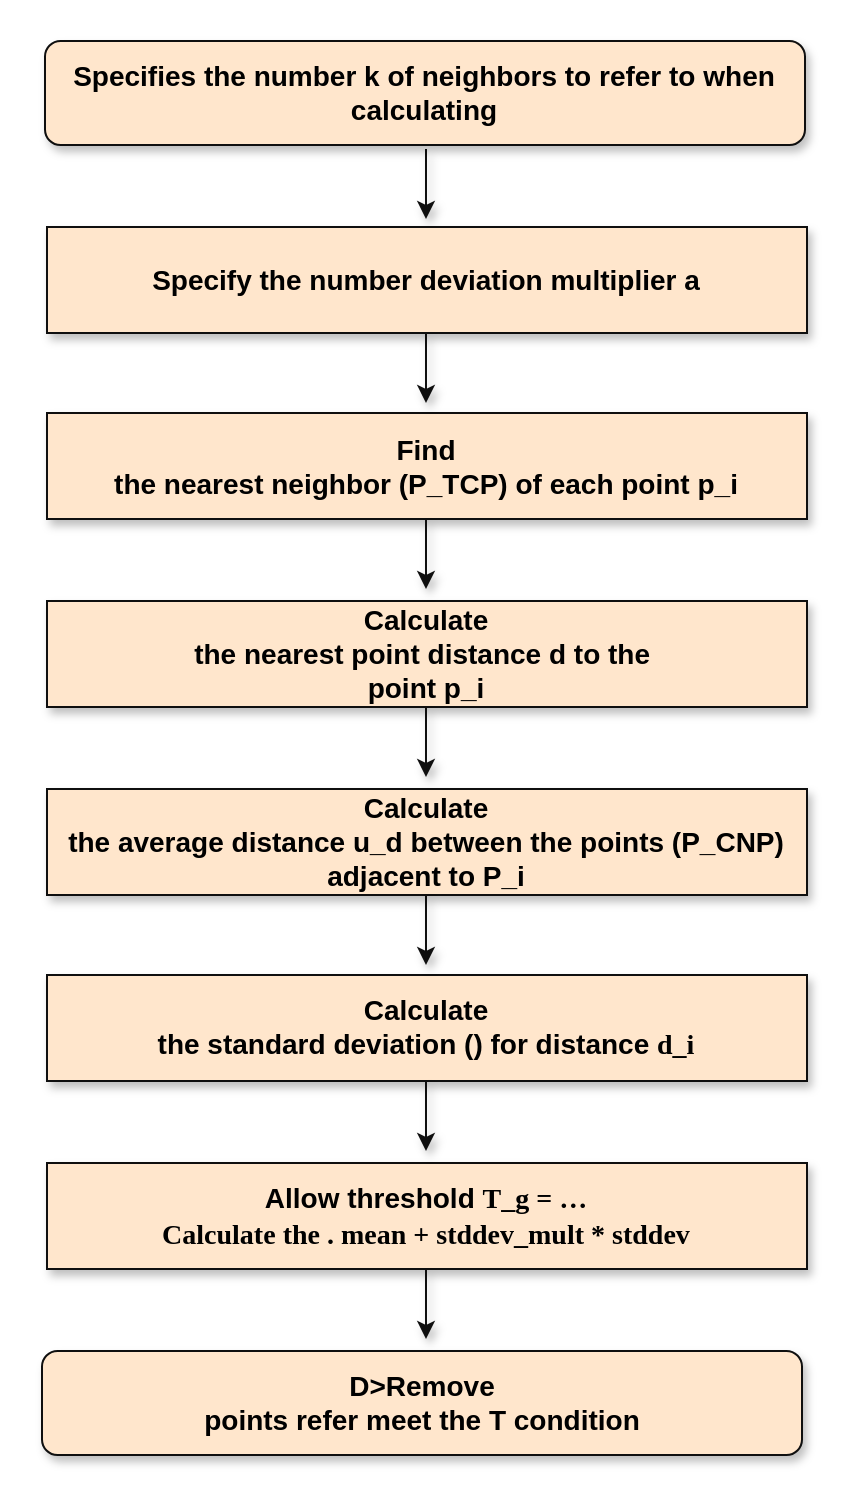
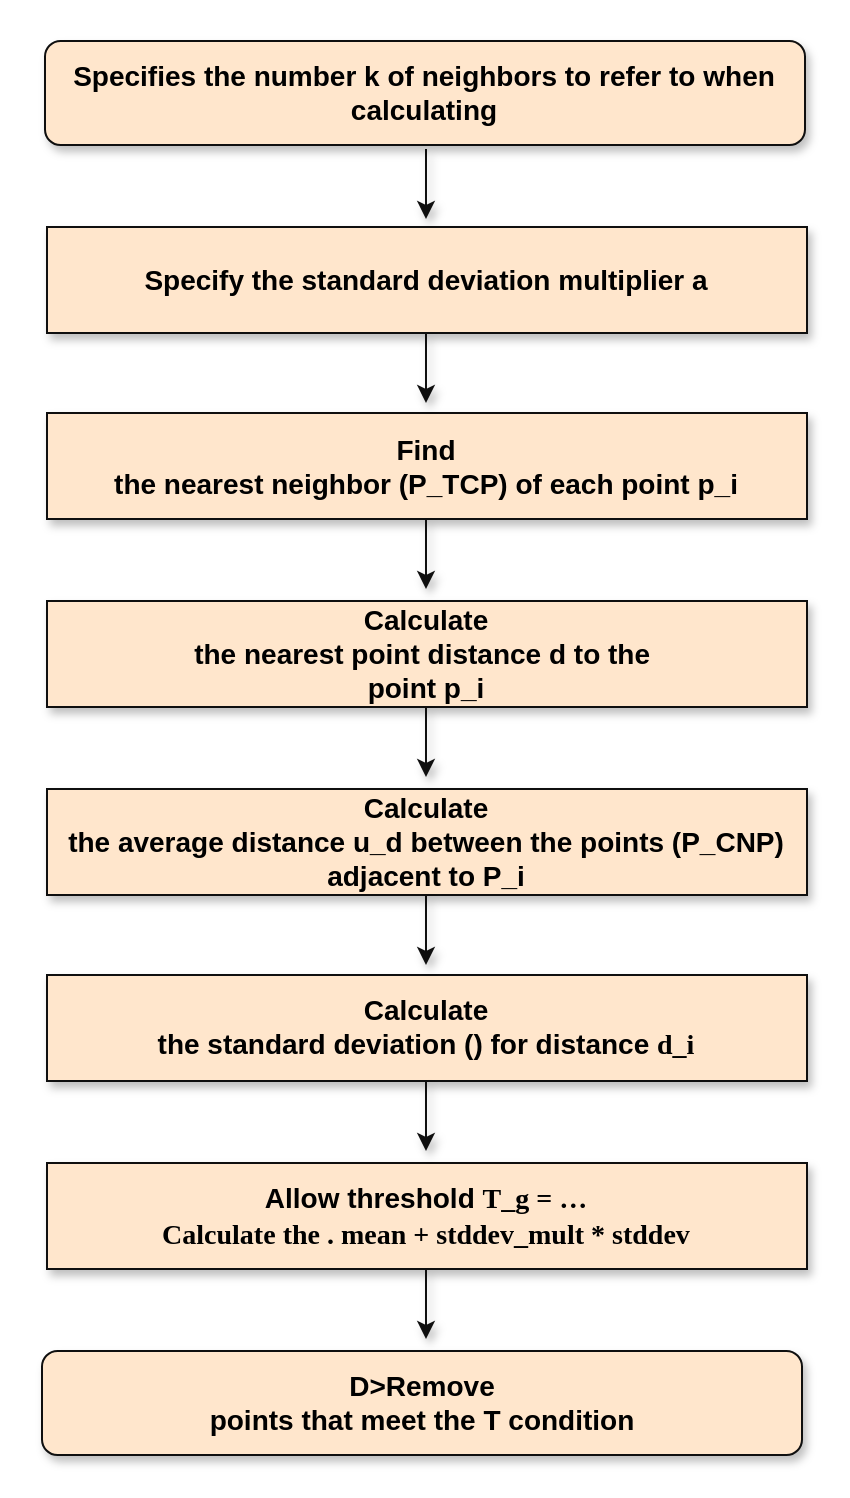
(427, 281) -> (427, 281)
(423, 1403) -> (423, 1403)
